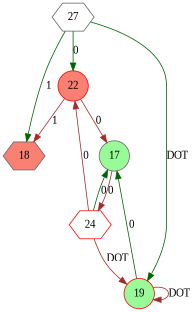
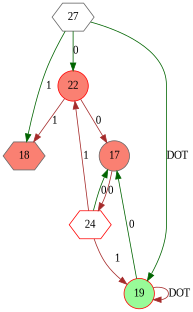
(86, 156) -> (86, 156)
(114, 156) -> (114, 156)
(117, 259) -> (117, 259)
